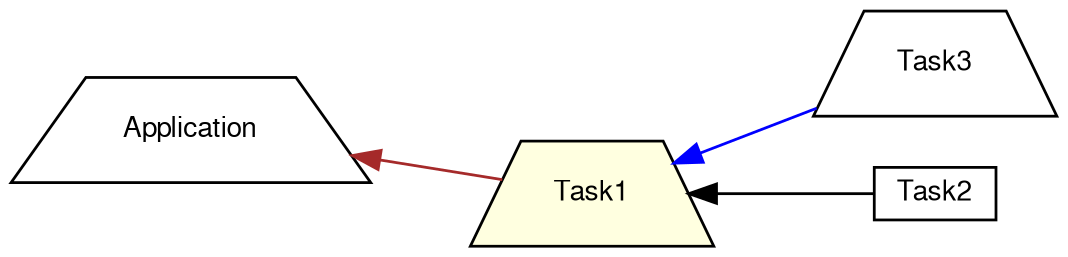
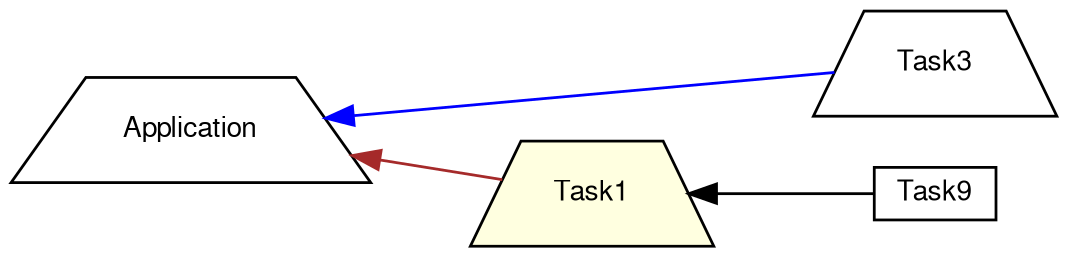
(758, 131) -> (594, 94)
(935, 194) -> (935, 194)
